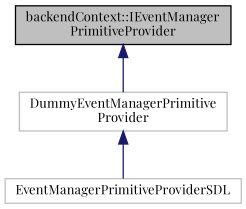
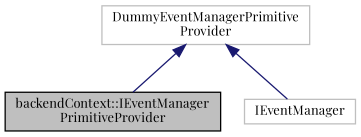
(123, 75) -> (154, 73)
(123, 191) -> (300, 112)
